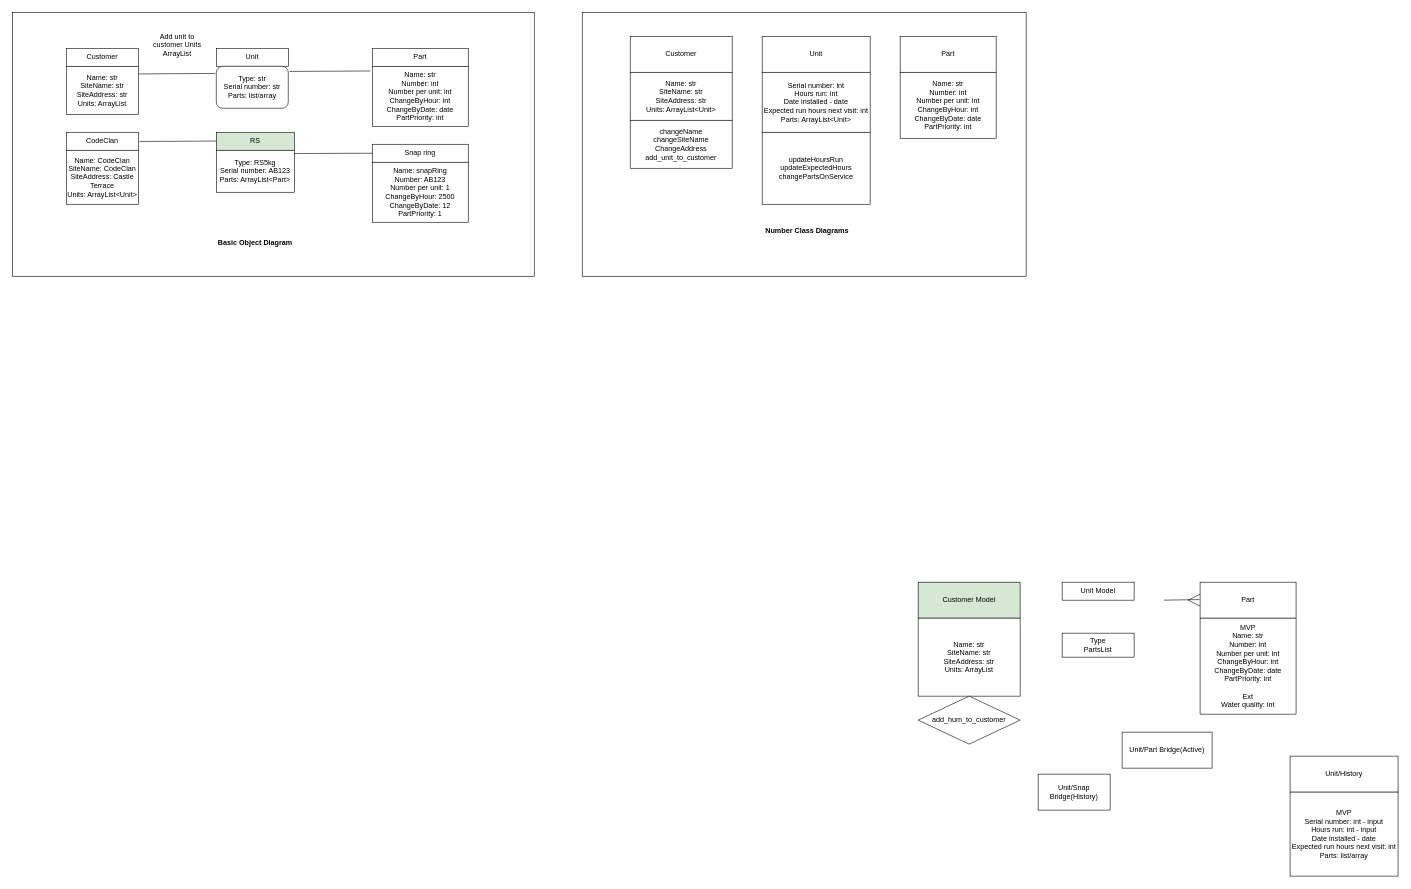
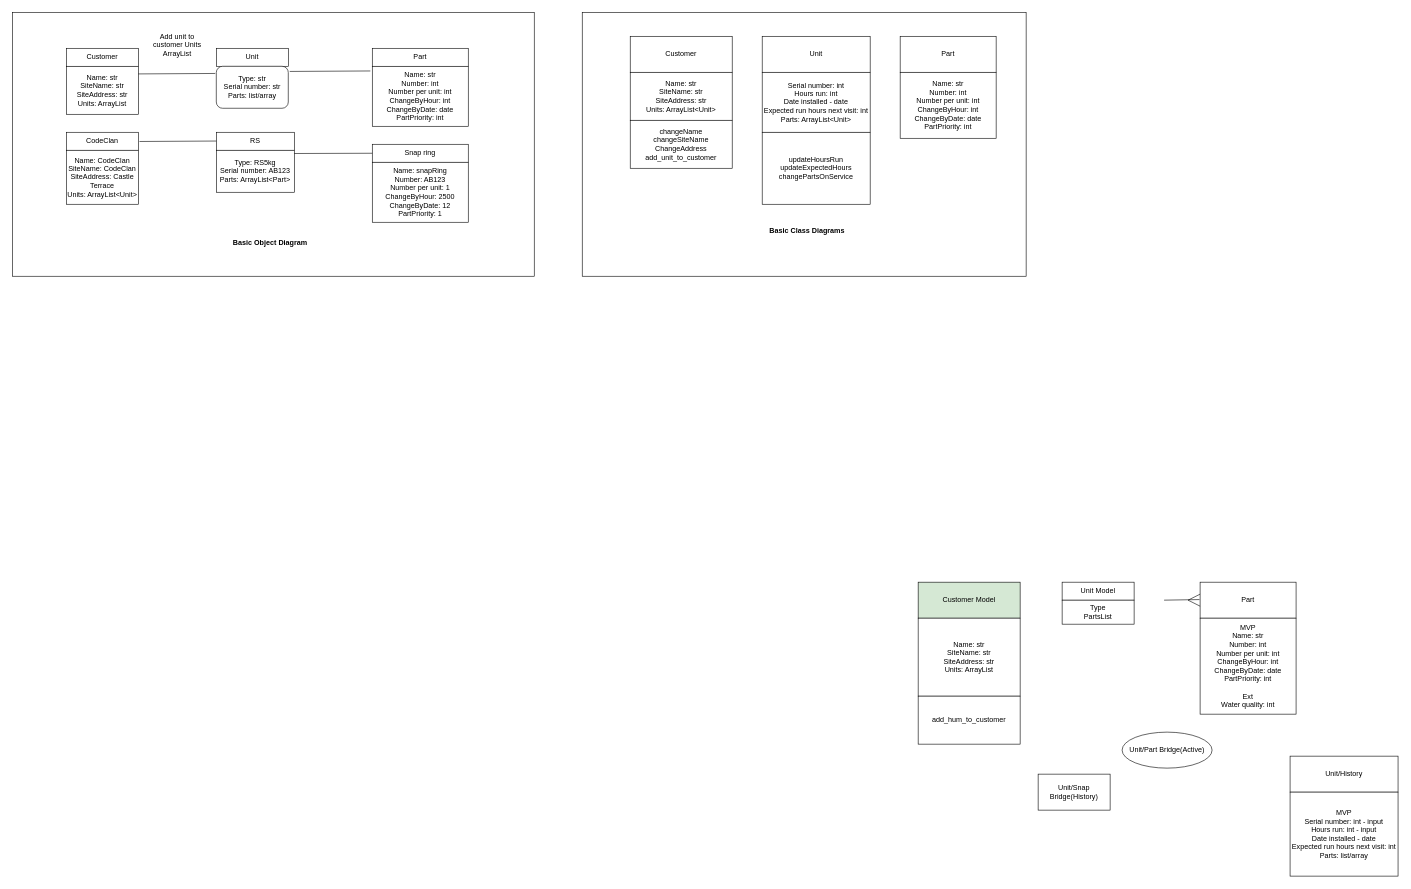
(255, 141) -> (255, 141)
(807, 231) -> (807, 231)
(255, 243) -> (270, 243)
(1098, 645) -> (1098, 612)
(969, 720) -> (969, 720)
(1167, 750) -> (1167, 750)
